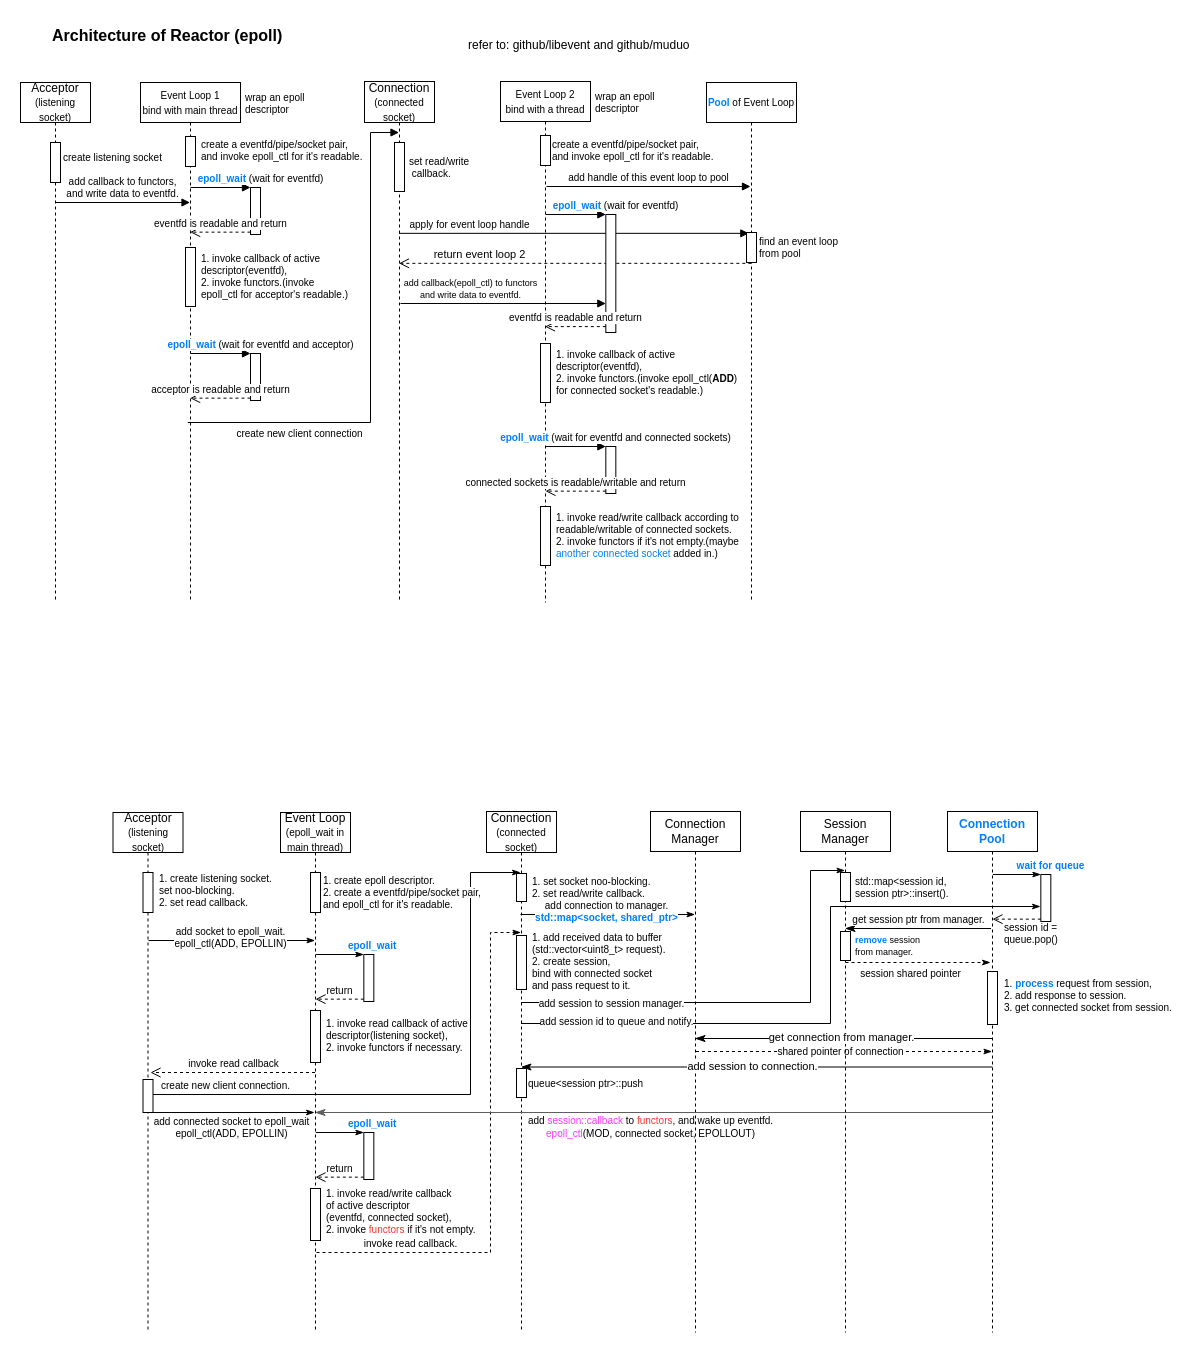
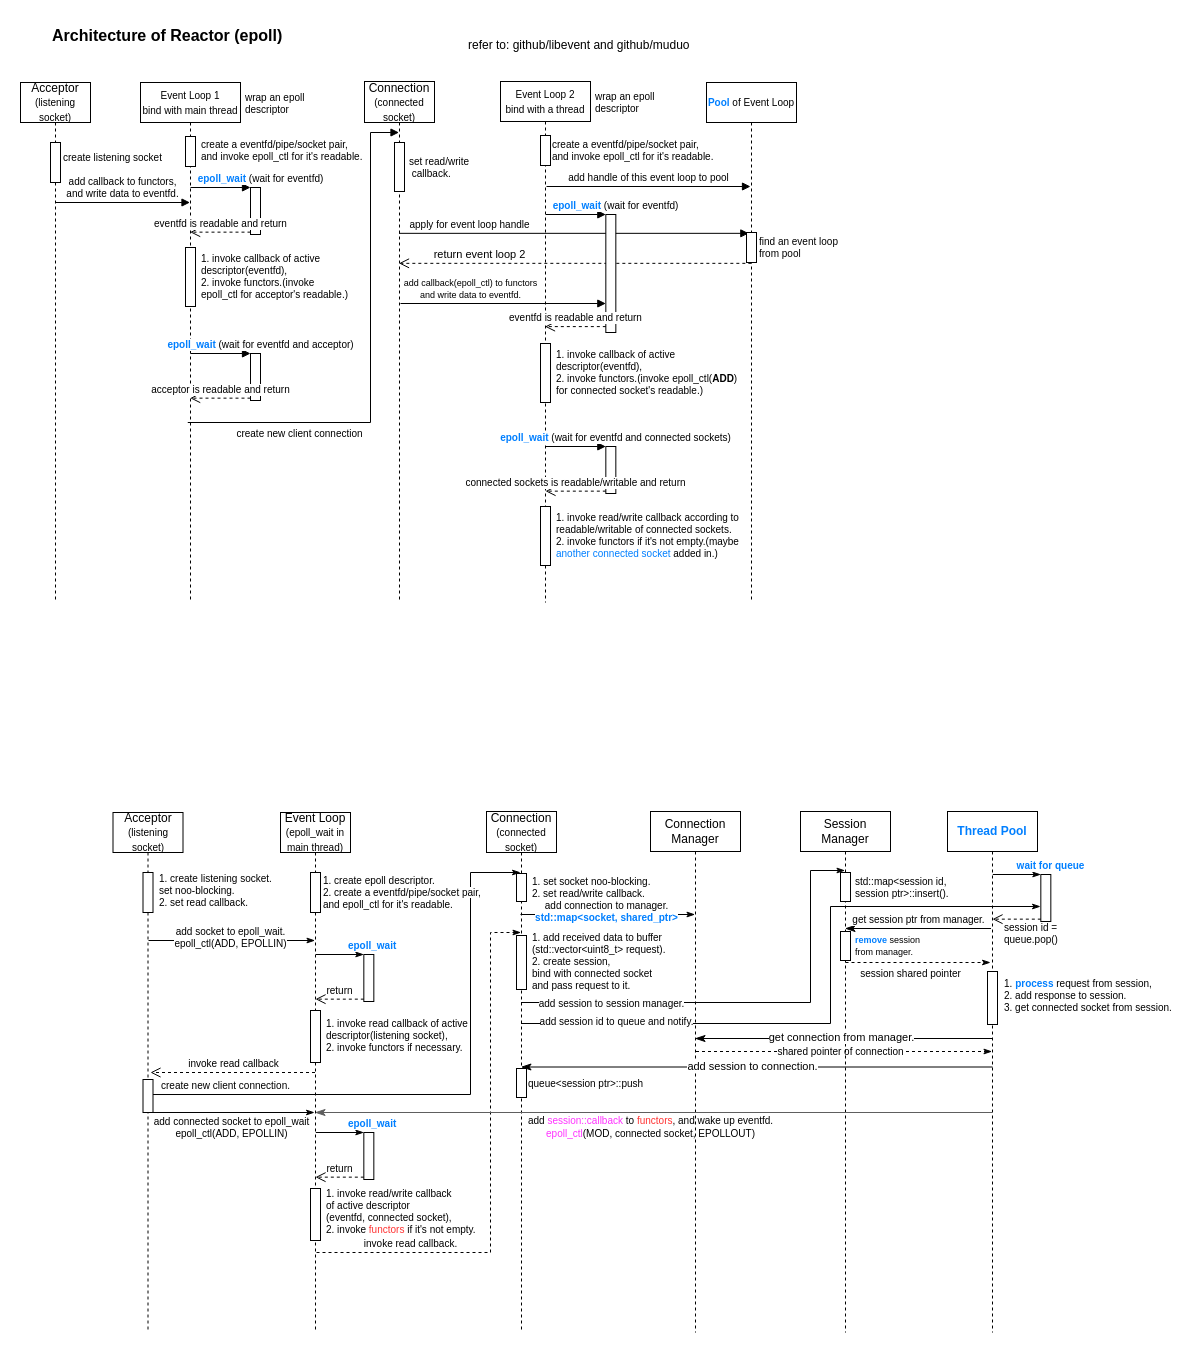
(993, 832) -> (993, 832)
